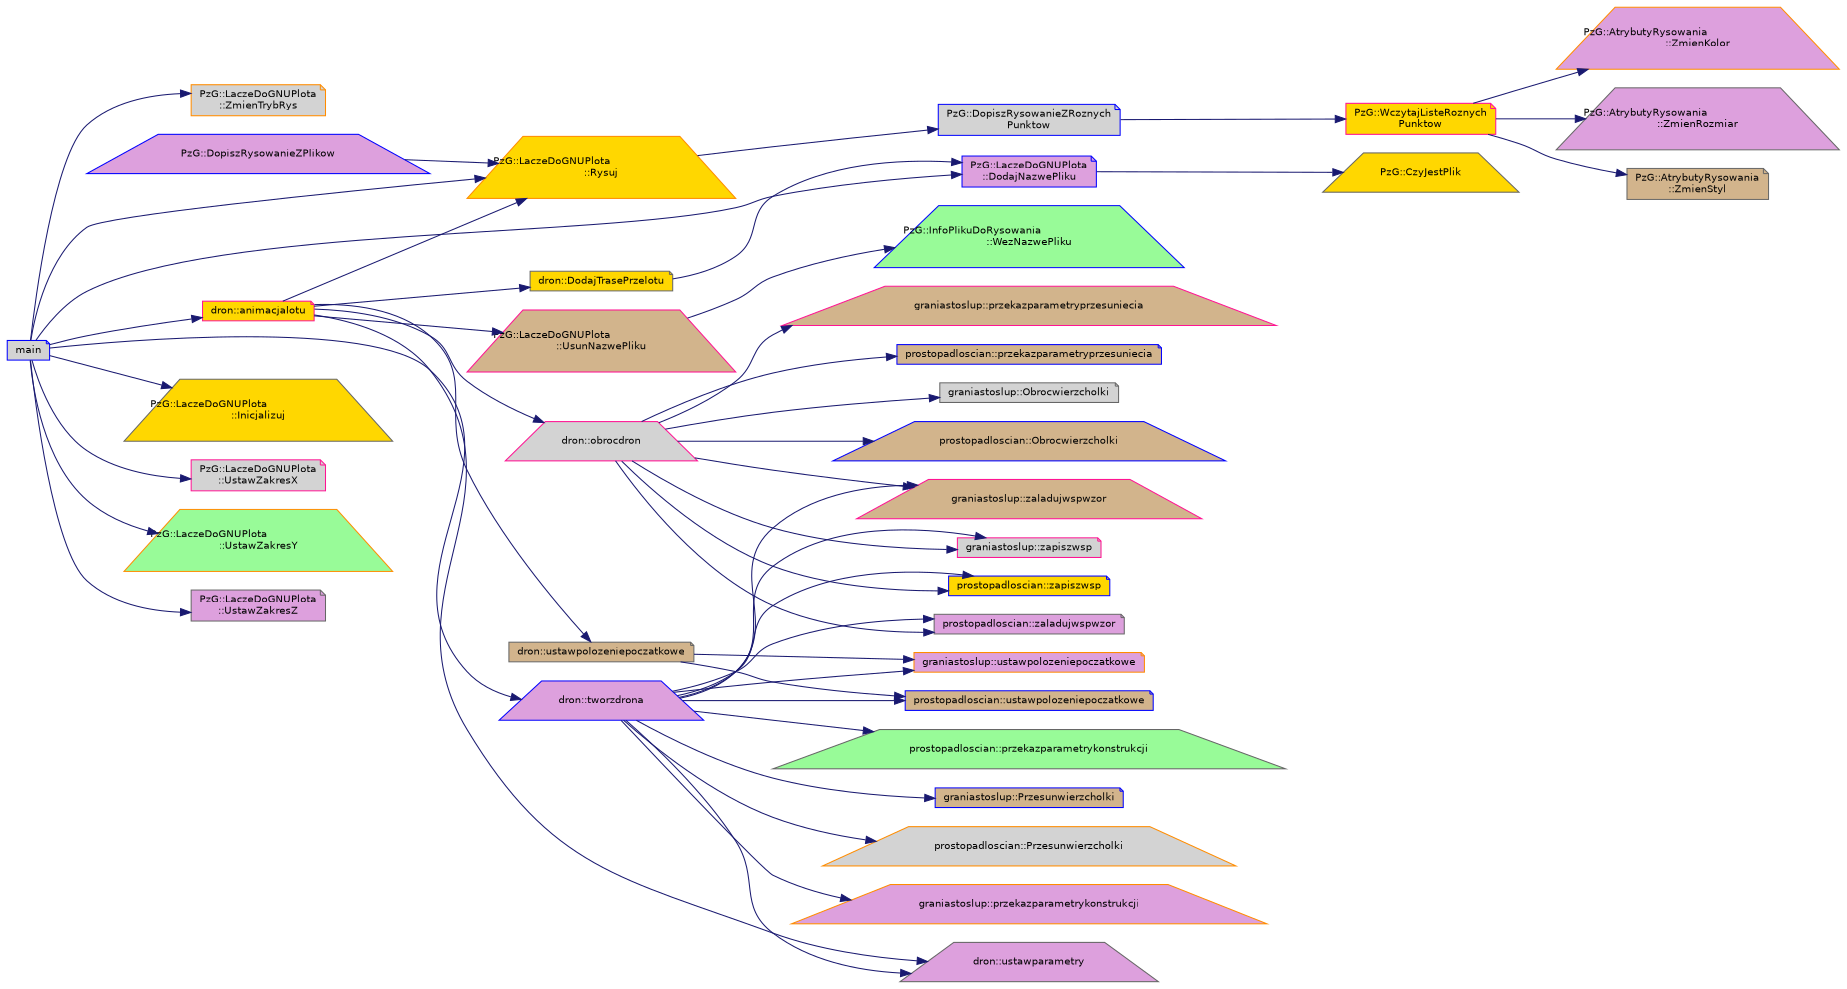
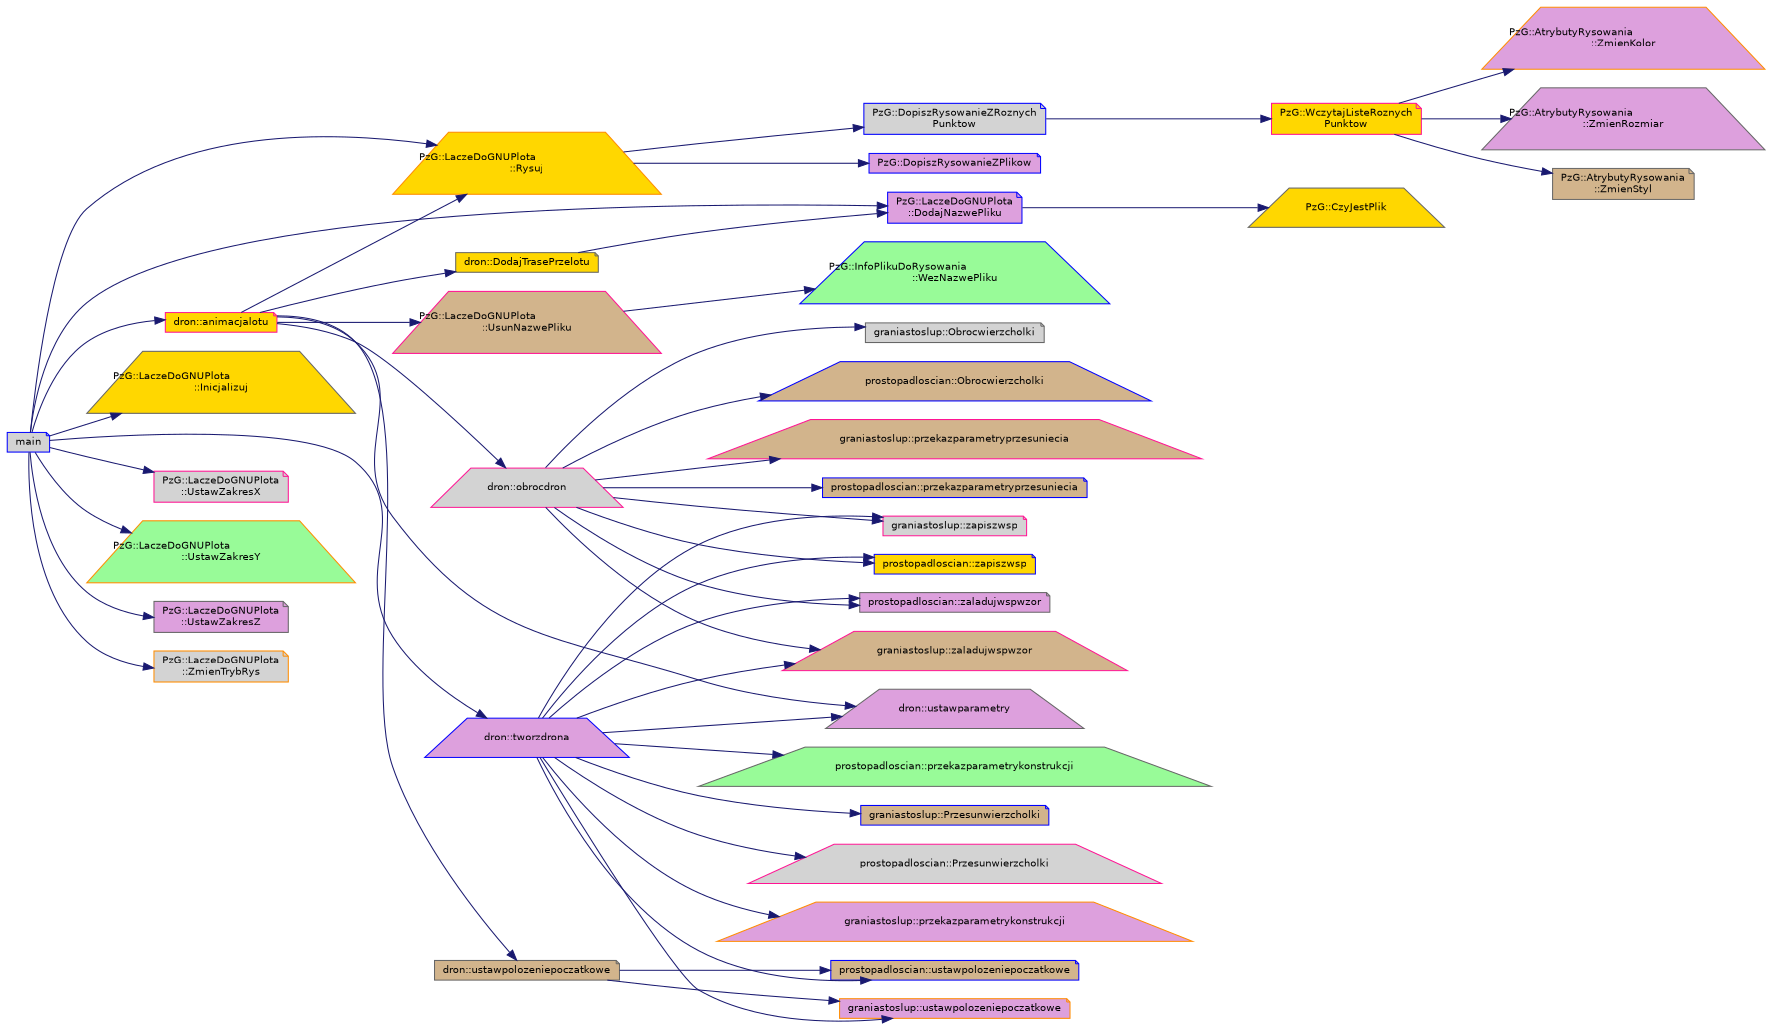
(258, 154) -> (955, 163)
(447, 161) -> (746, 163)
(1029, 846) -> (955, 864)
